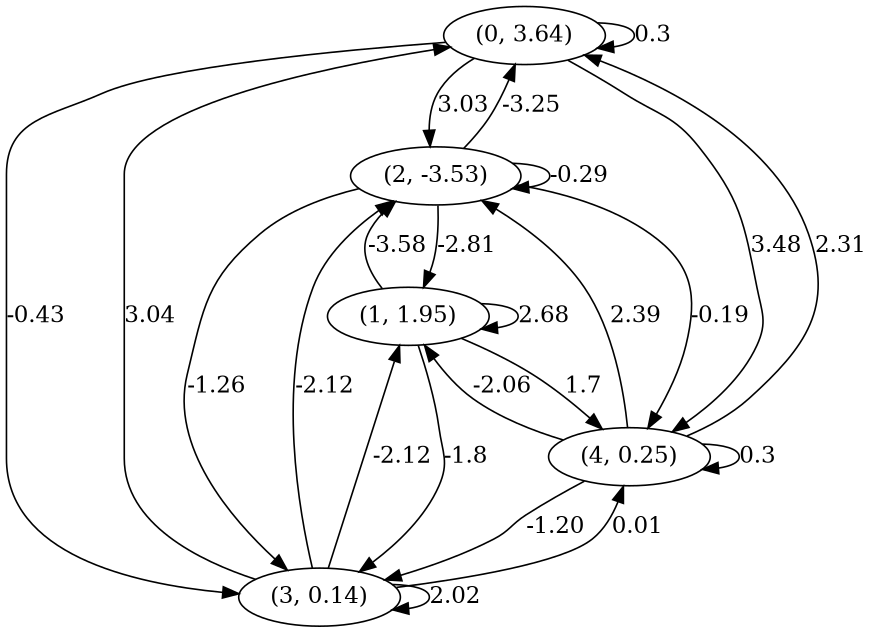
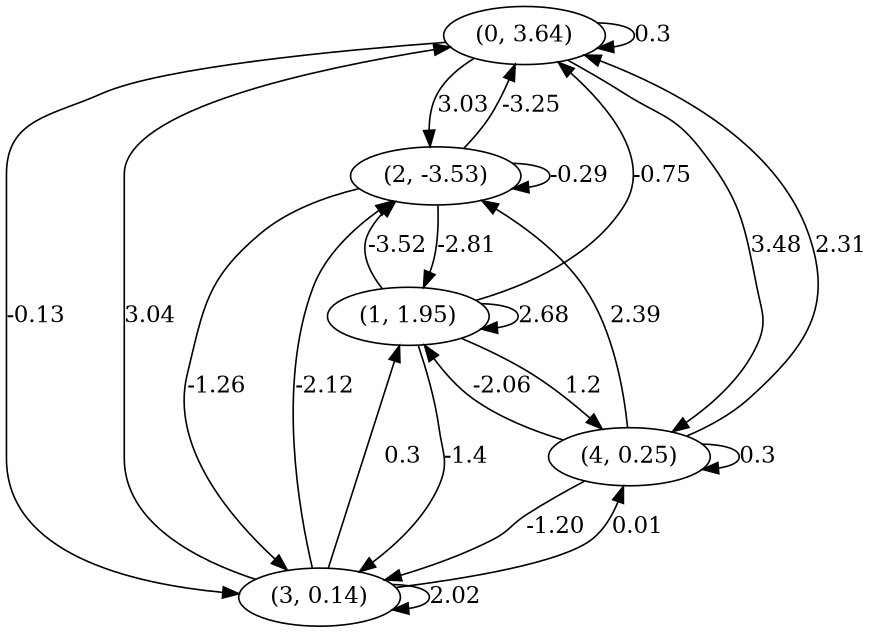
none -> (617, 216)
(398, 246) -> (398, 246)
(672, 253) -> none
(36, 316) -> (36, 316)
(583, 387) -> (583, 387)
(403, 457) -> (403, 457)
(466, 457) -> (466, 457)
